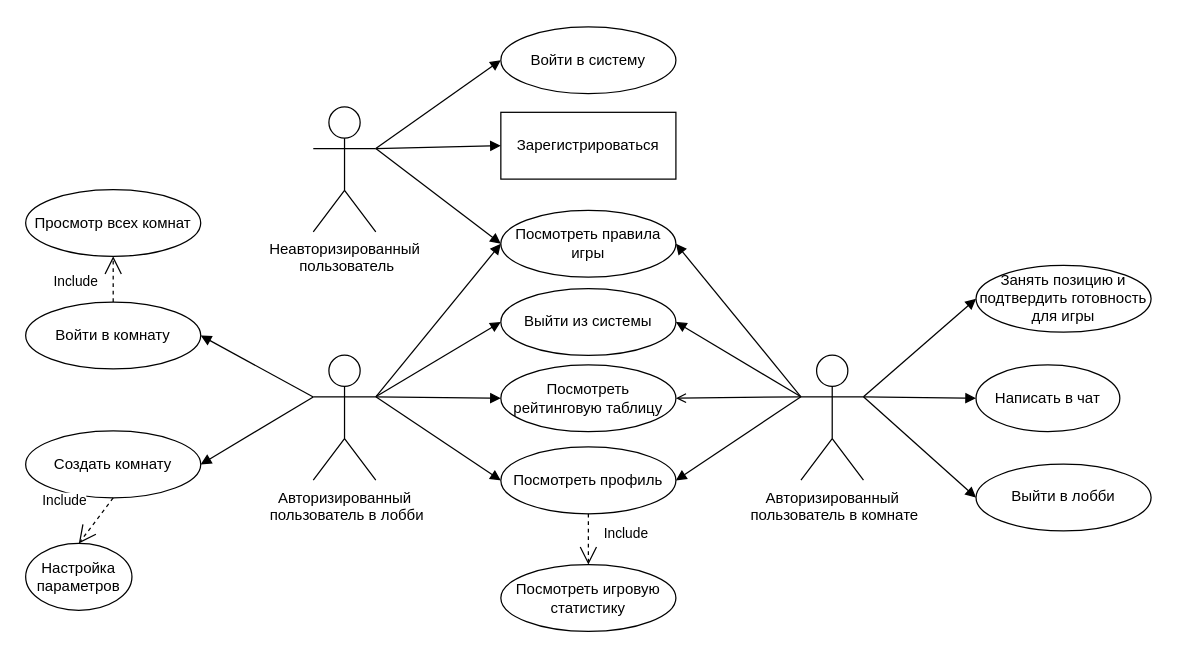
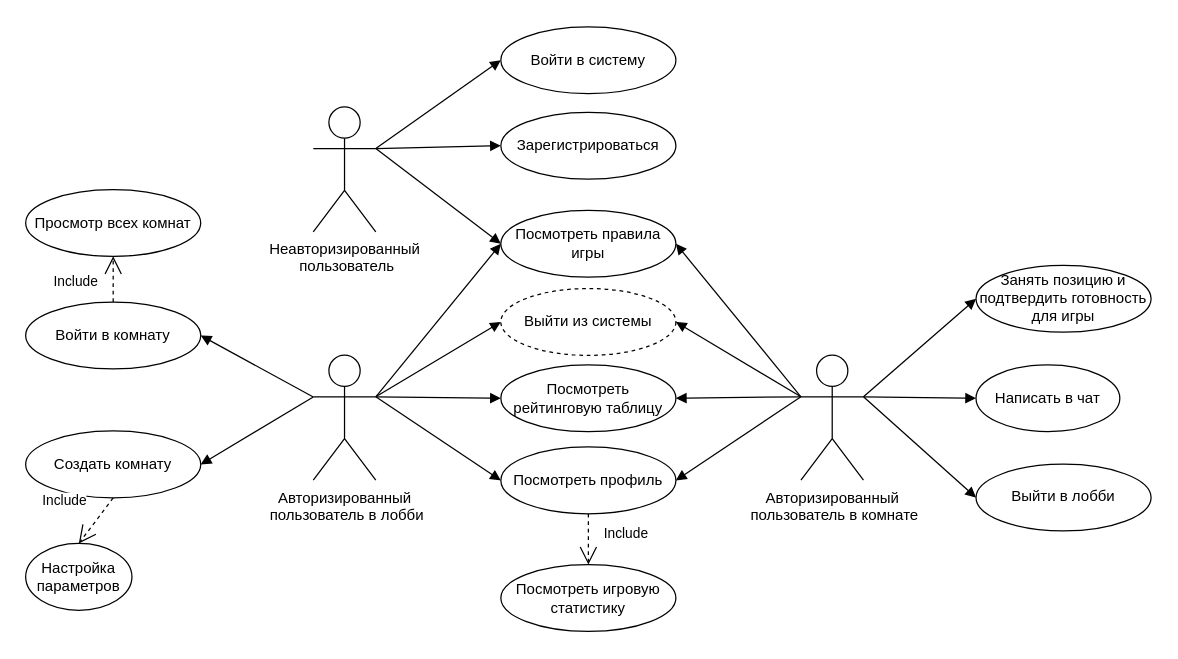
(588, 146) -> (588, 146)
(588, 322) -> (588, 322)
(684, 398) -> (687, 398)
